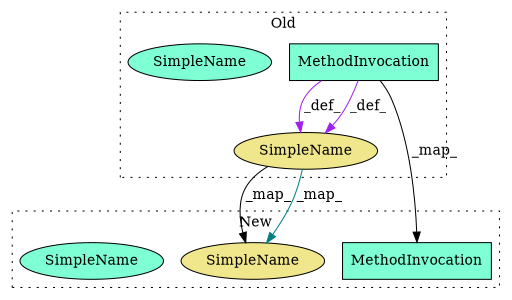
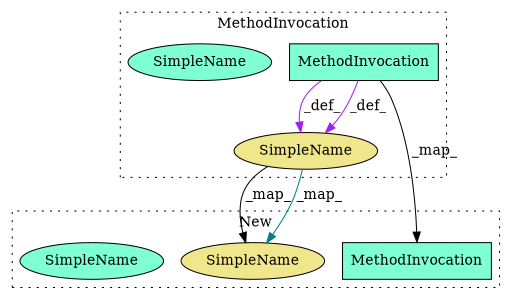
(283, 24) -> (283, 24)
